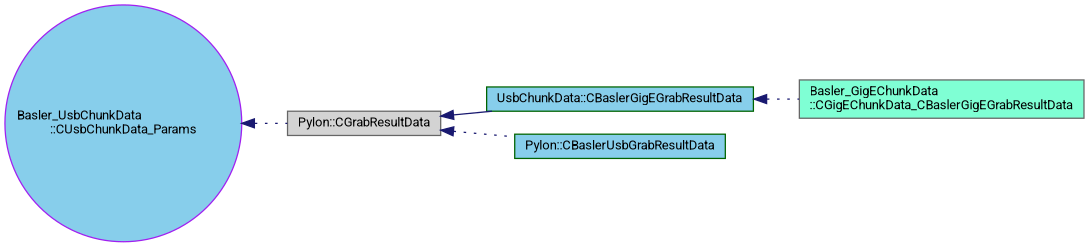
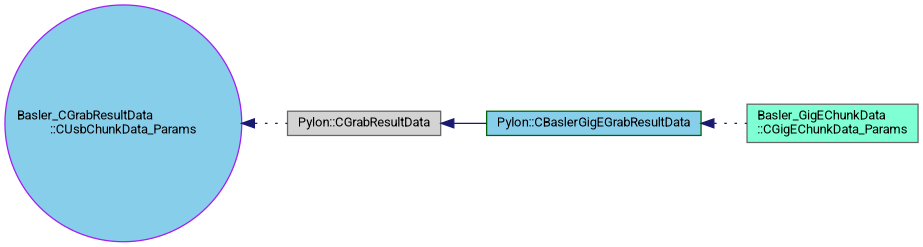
(620, 99) -> (594, 123)
(942, 99) -> (833, 123)
(123, 123) -> (123, 123)
(620, 146) -> none
